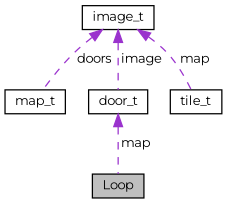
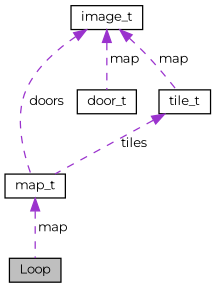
(140, 60) -> (123, 60)
none -> (104, 147)
(118, 150) -> (35, 235)
